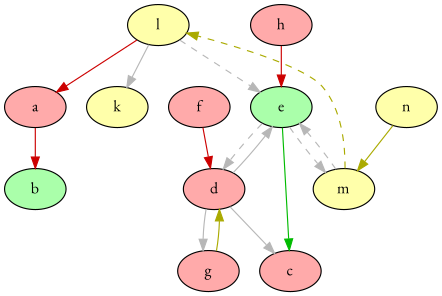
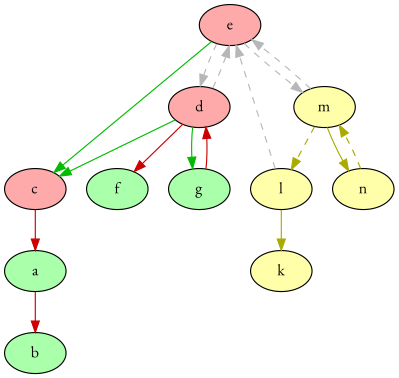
(281, 25) -> none
(140, 61) -> (281, 224)
(101, 63) -> (35, 224)
(35, 107) -> (35, 271)
(199, 107) -> (117, 189)
(281, 107) -> (230, 25)
(206, 142) -> (163, 144)
none -> (335, 144)
(379, 144) -> (353, 152)
(250, 155) -> (220, 73)
(204, 224) -> (192, 142)
(248, 226) -> (123, 145)
(218, 236) -> (207, 154)
(208, 271) -> (199, 189)
